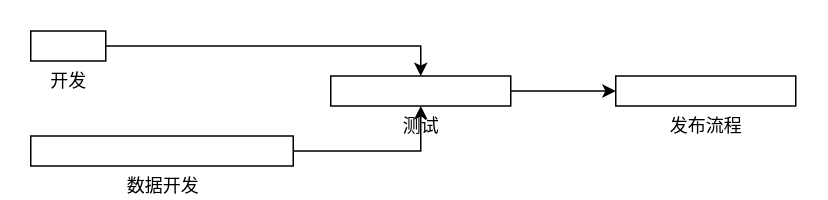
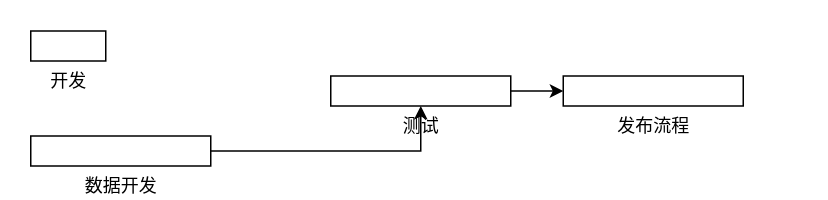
(274, 46) -> none
(706, 91) -> (653, 91)
(162, 151) -> (121, 151)
